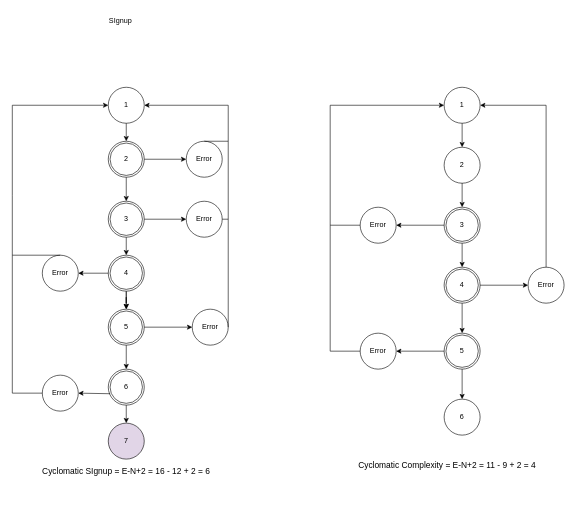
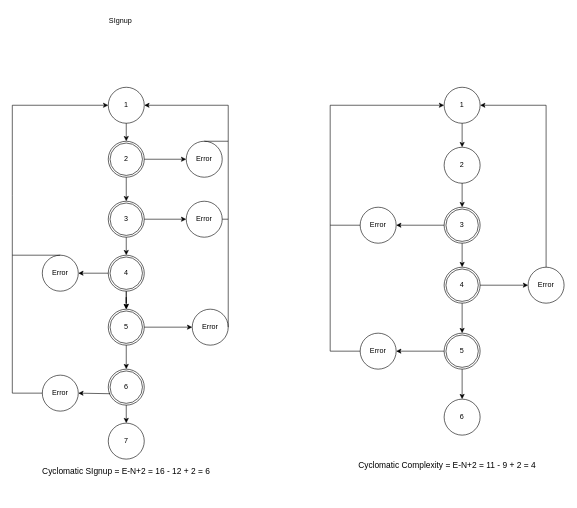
(126, 441) -> (126, 441)
